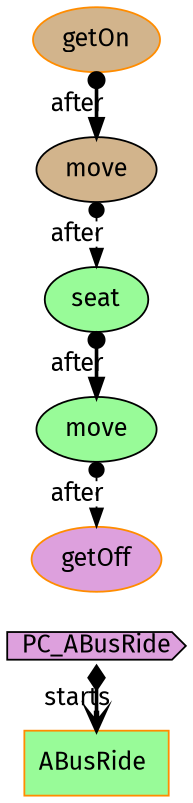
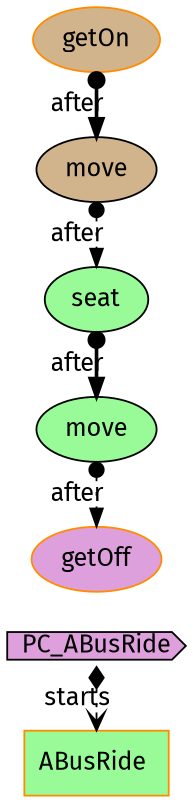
(97, 701) -> (97, 701)
